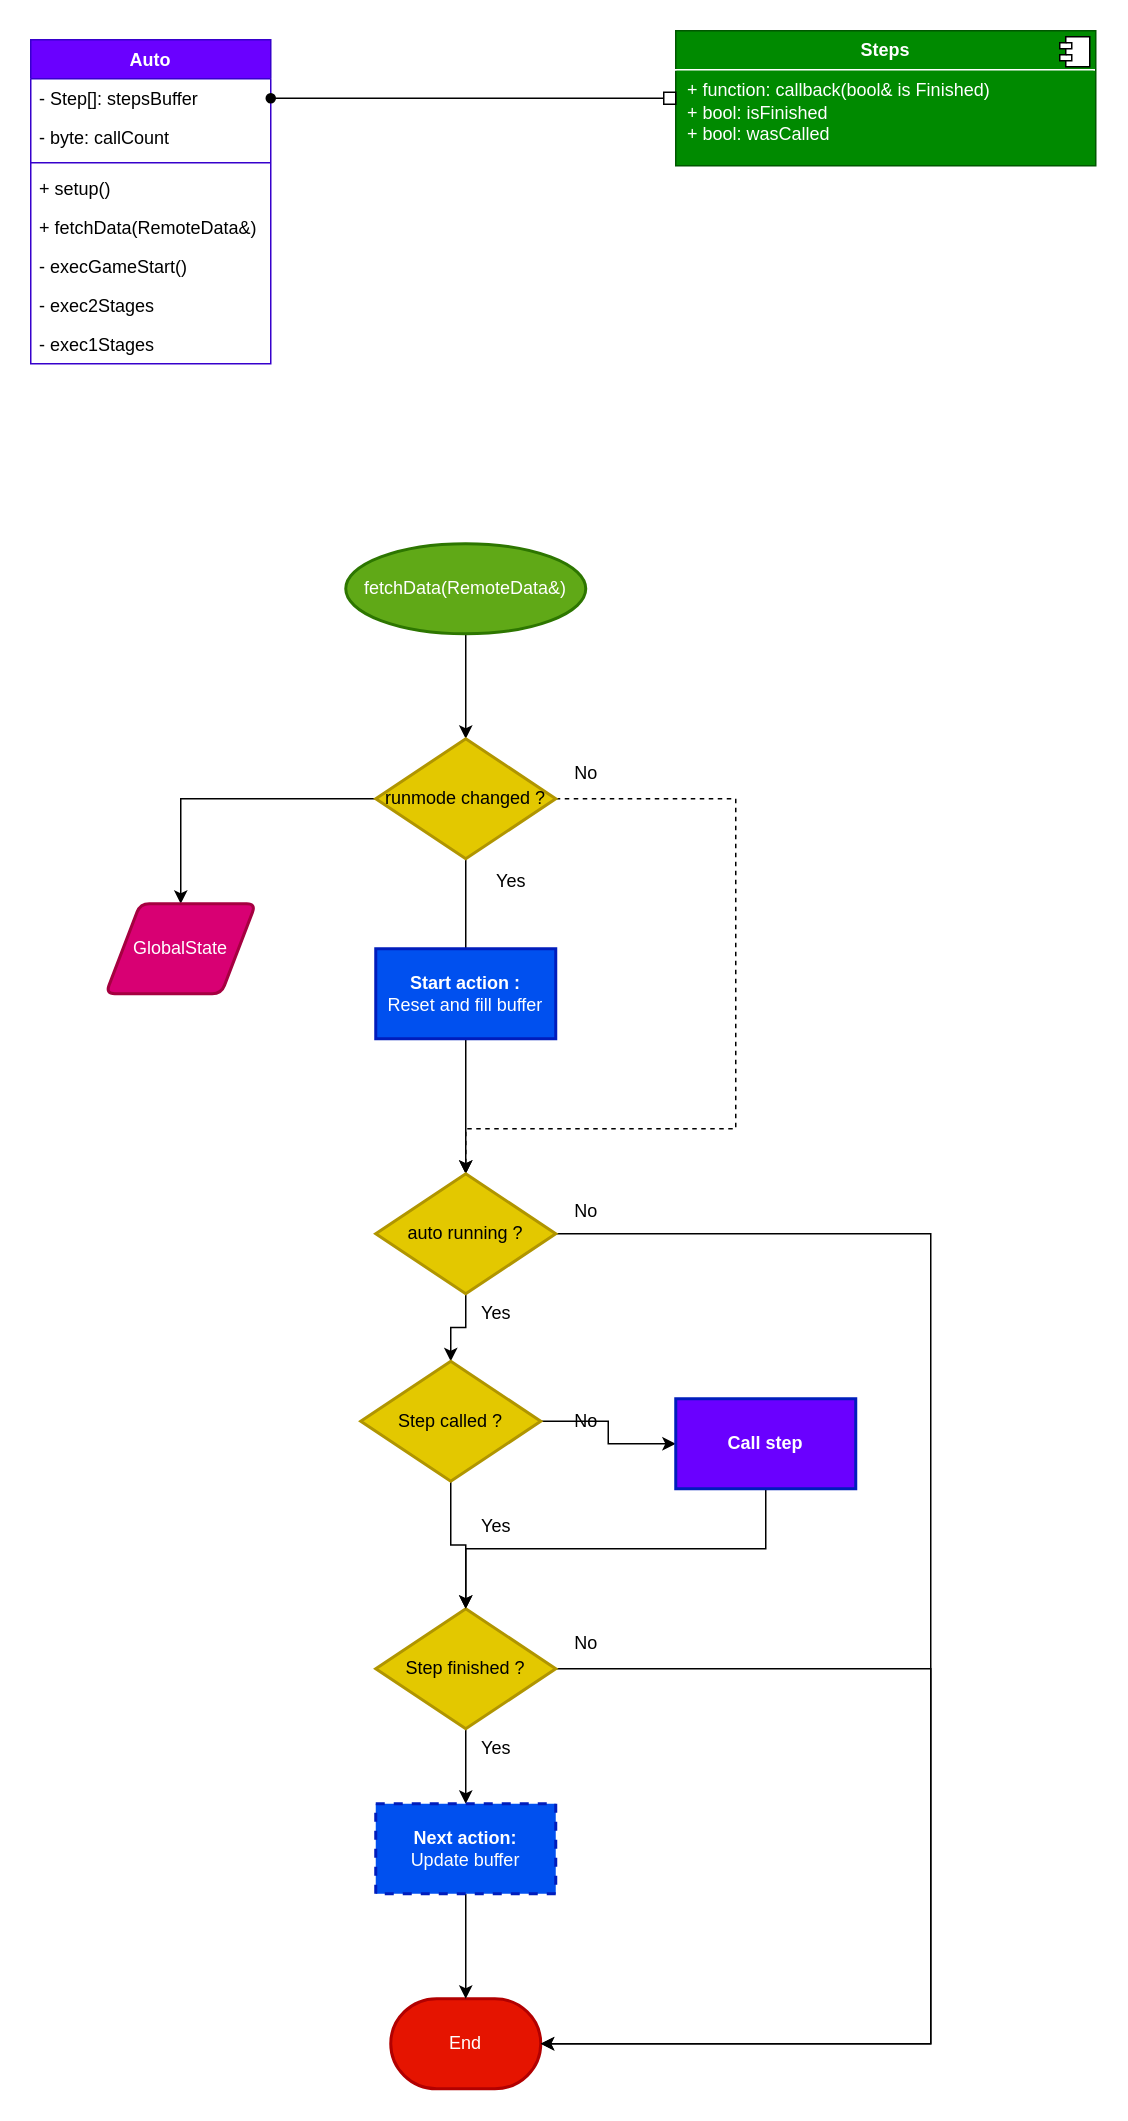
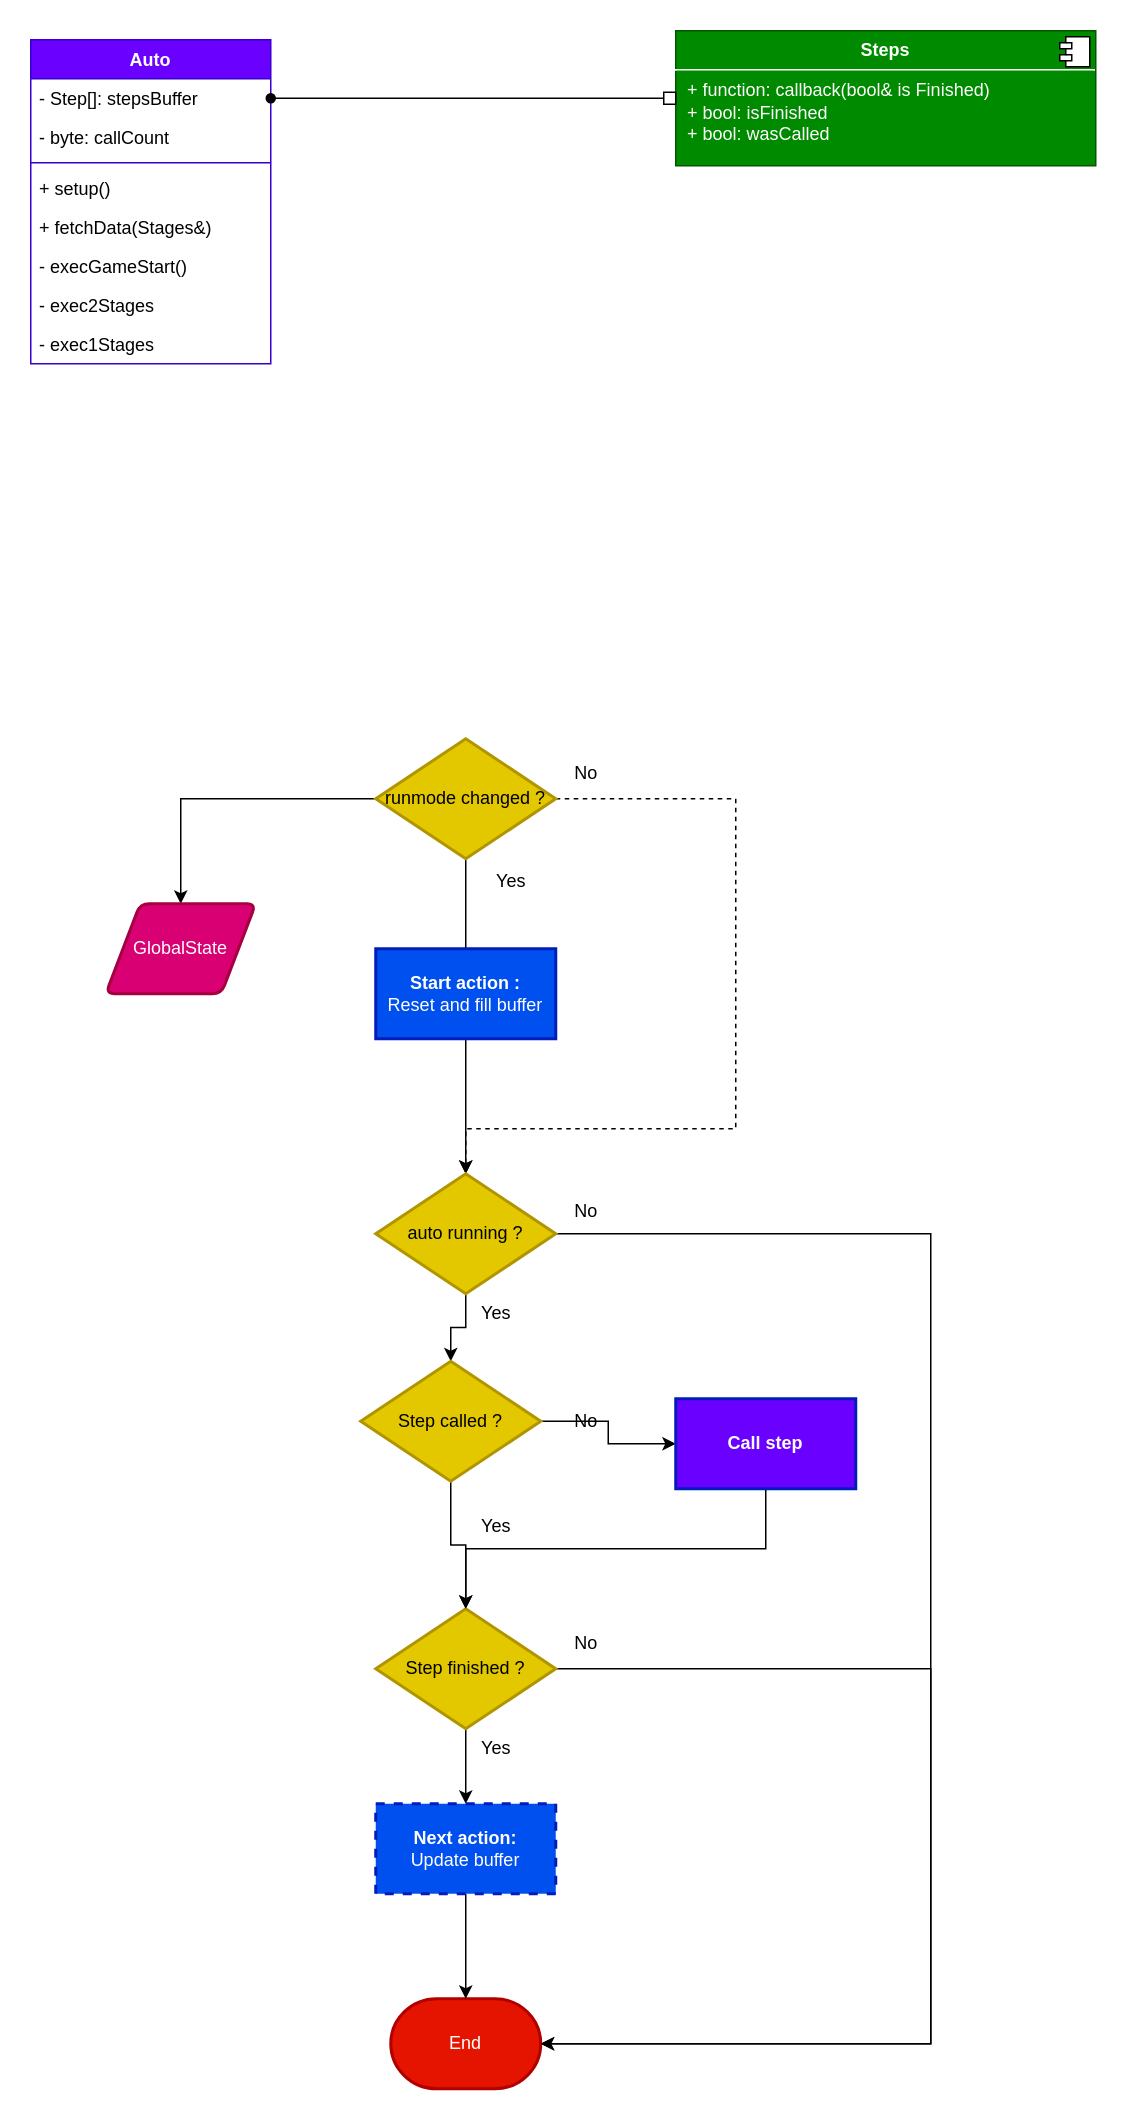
(152, 240) -> (138, 229)
(466, 589) -> none
(466, 681) -> none
